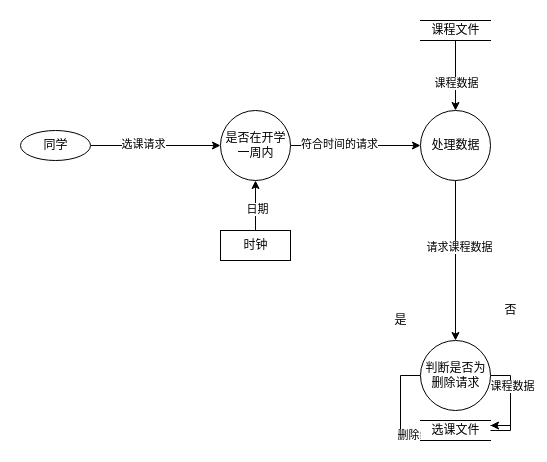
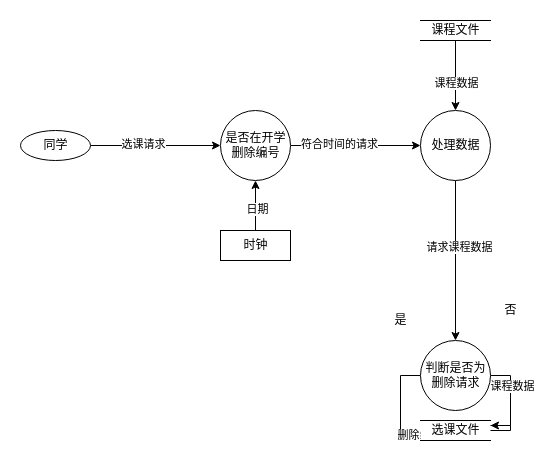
(256, 146) -> (256, 146)
